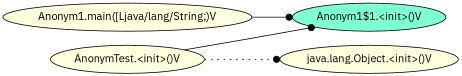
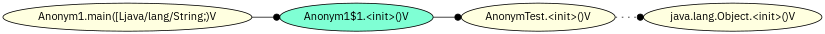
(246, 39) -> (444, 17)
